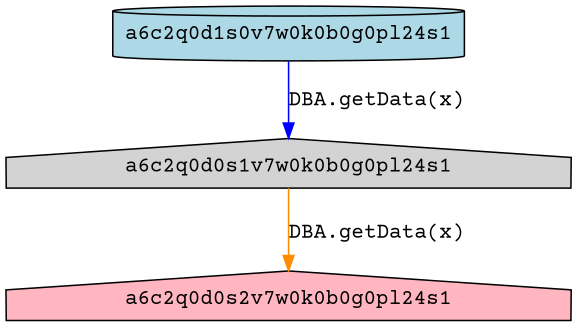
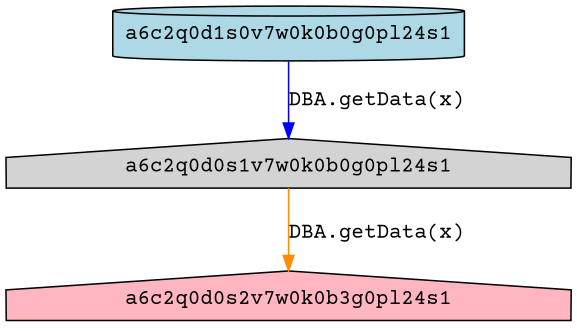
(289, 298) -> (289, 298)
